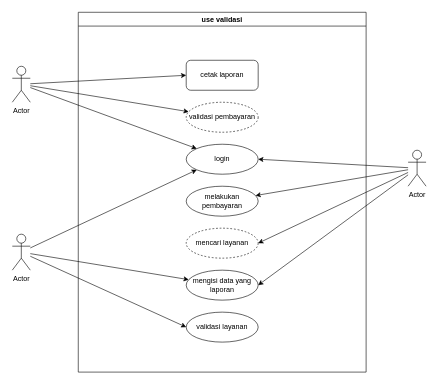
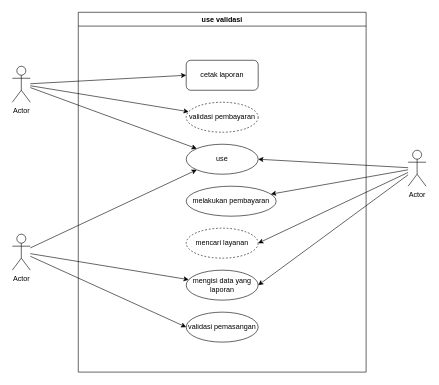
(222, 159) -> (222, 159)
(222, 201) -> (231, 201)
(222, 327) -> (222, 327)
